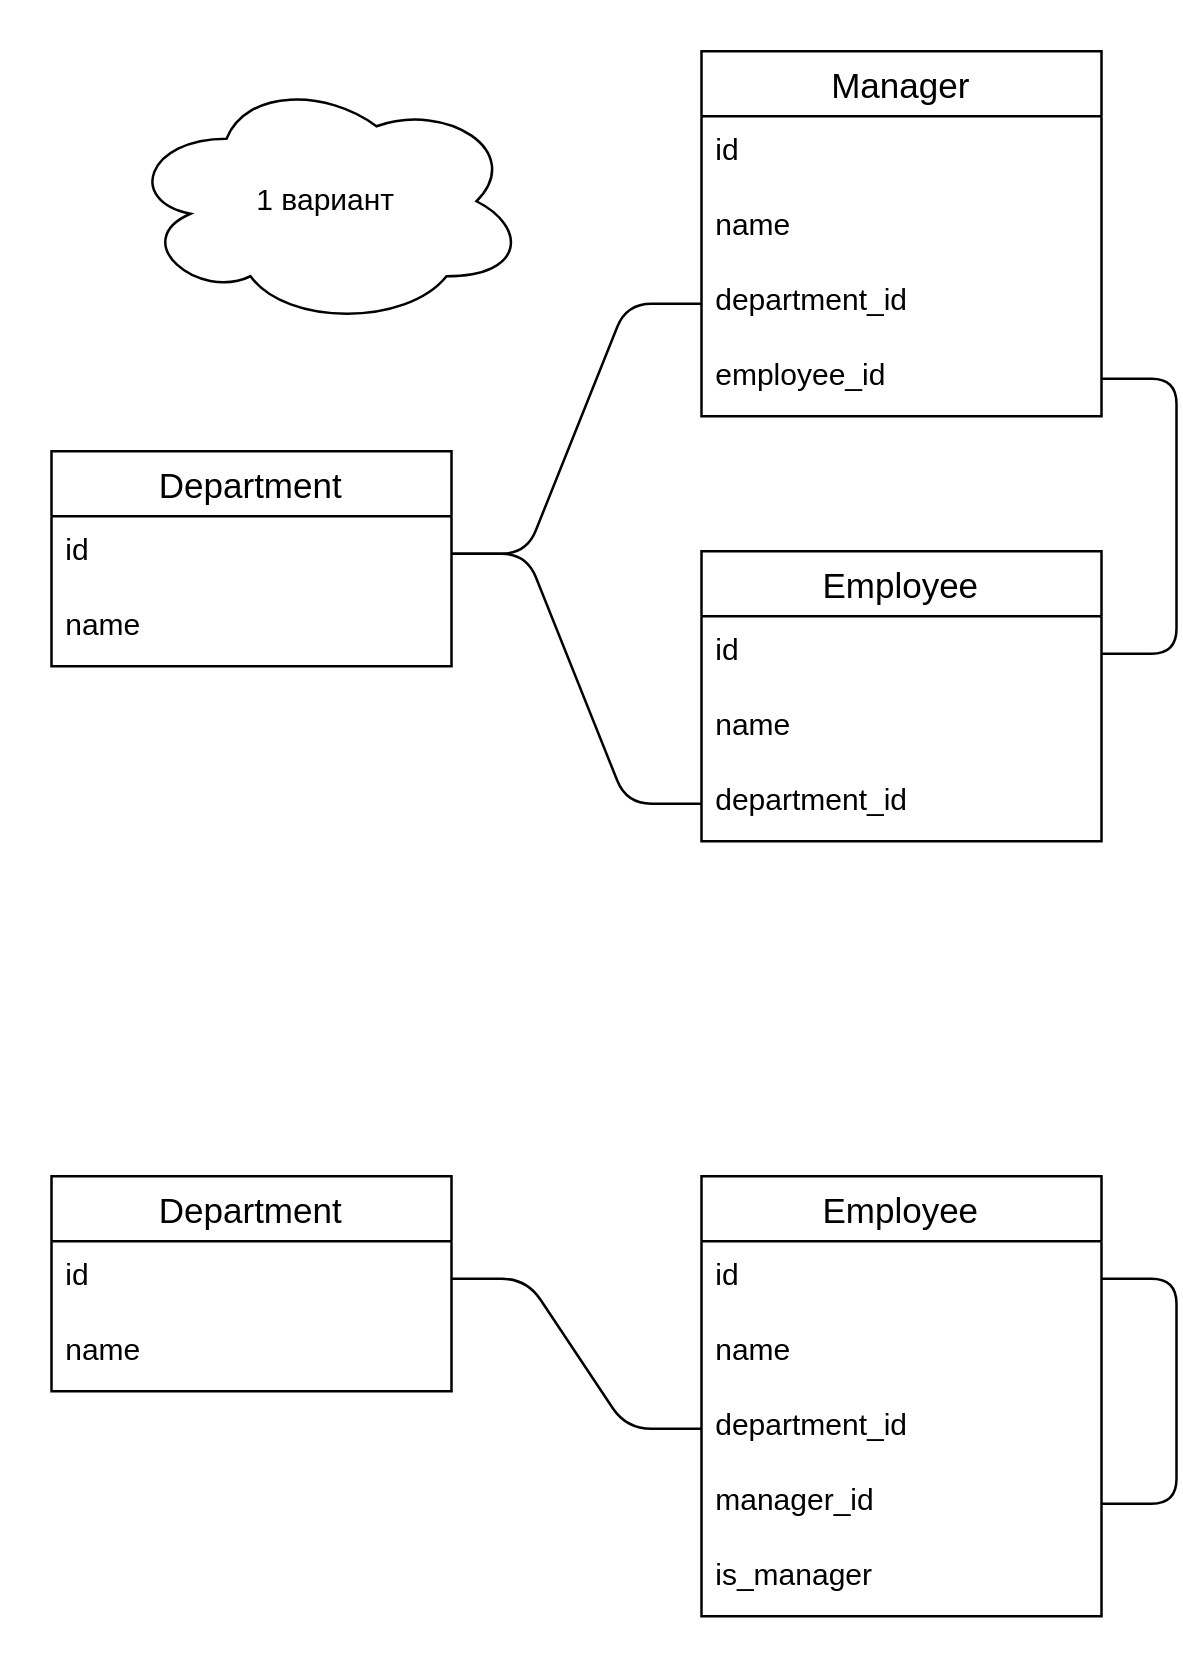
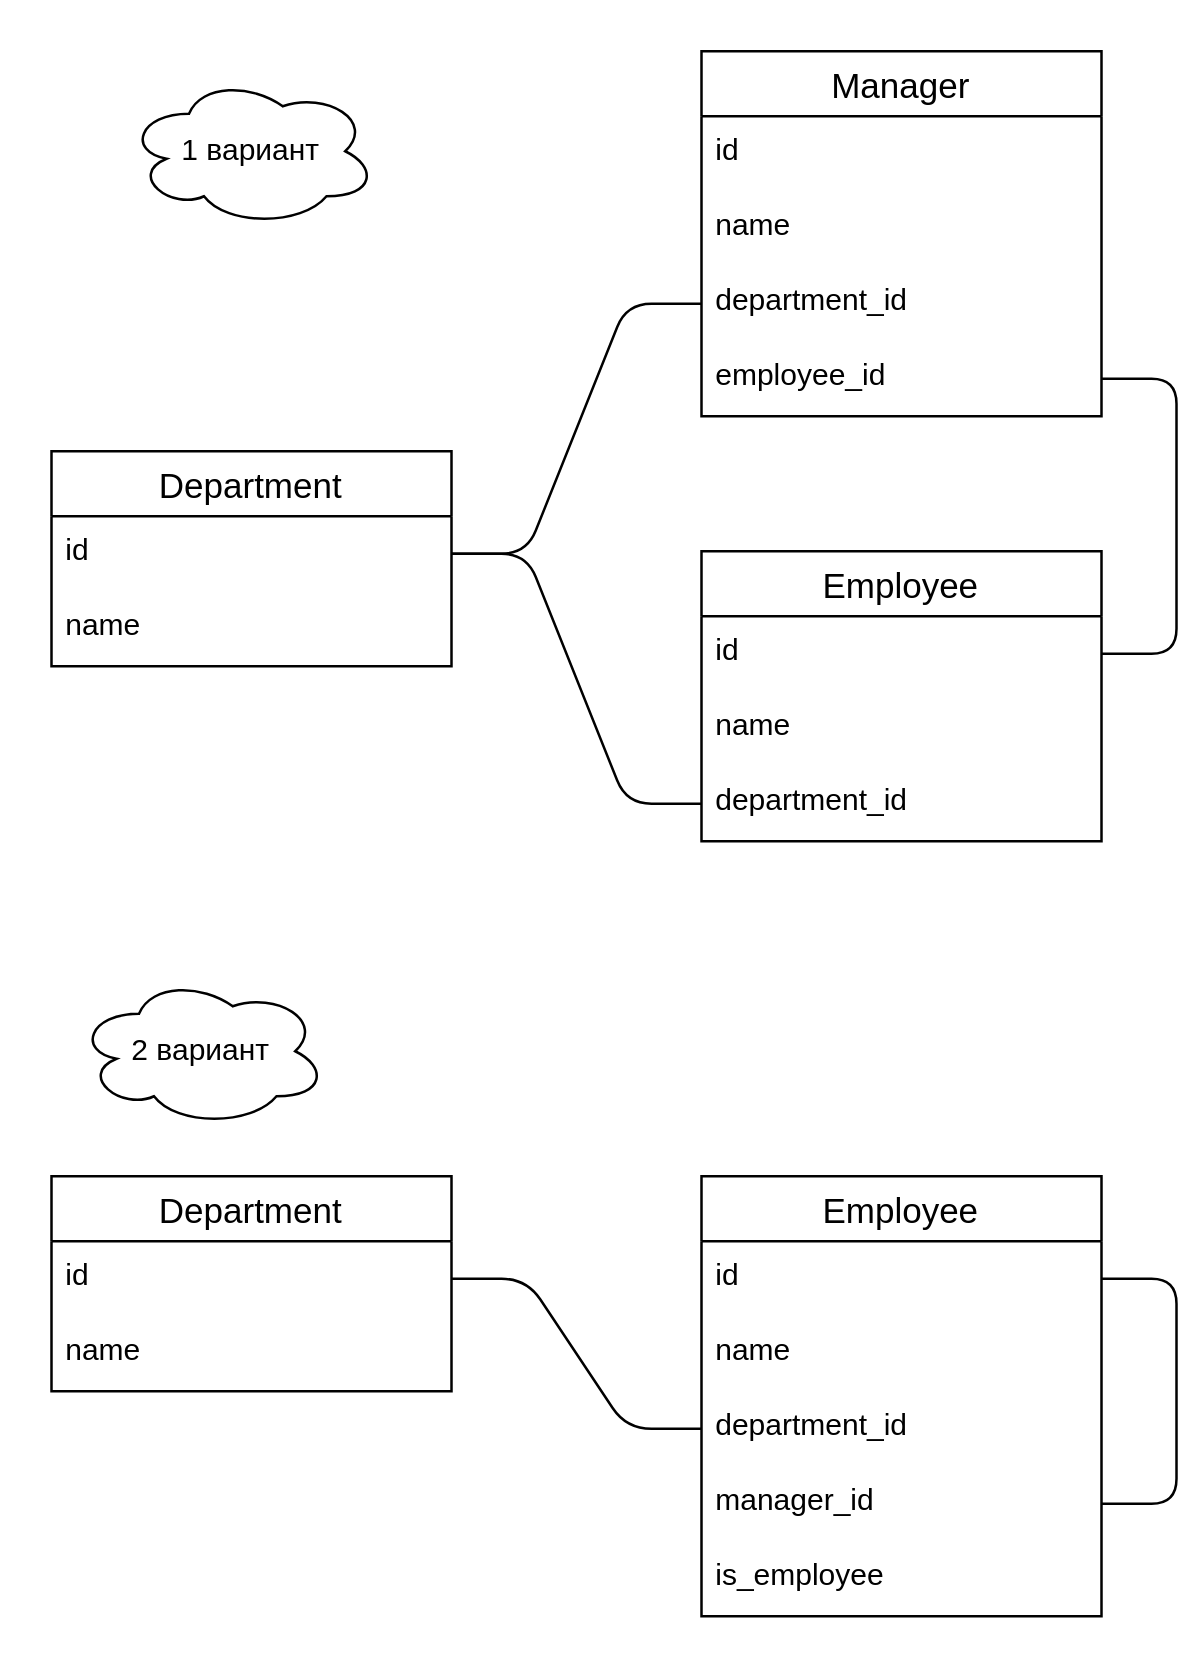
(326, 201) -> (251, 151)
none -> (201, 1051)
(795, 1575) -> (800, 1575)
